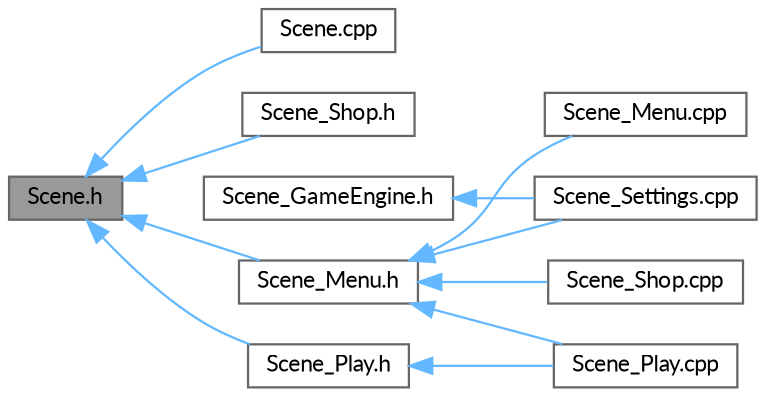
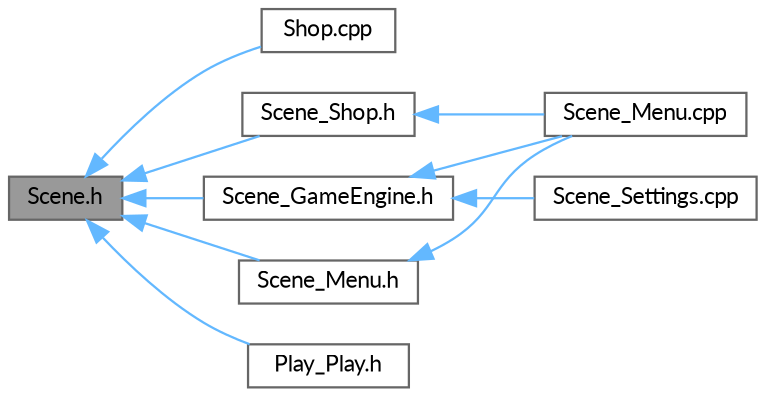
(328, 31) -> (328, 31)
none -> (491, 114)
none -> (498, 153)
none -> (175, 198)
(498, 237) -> none
(646, 282) -> none
(328, 366) -> (328, 366)
(646, 366) -> none
